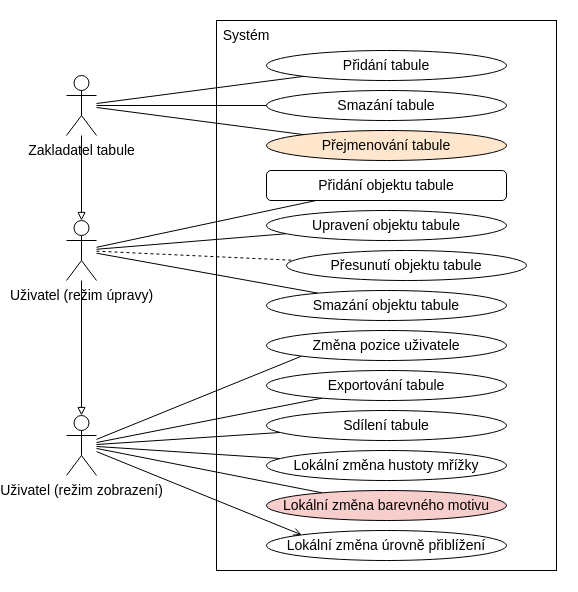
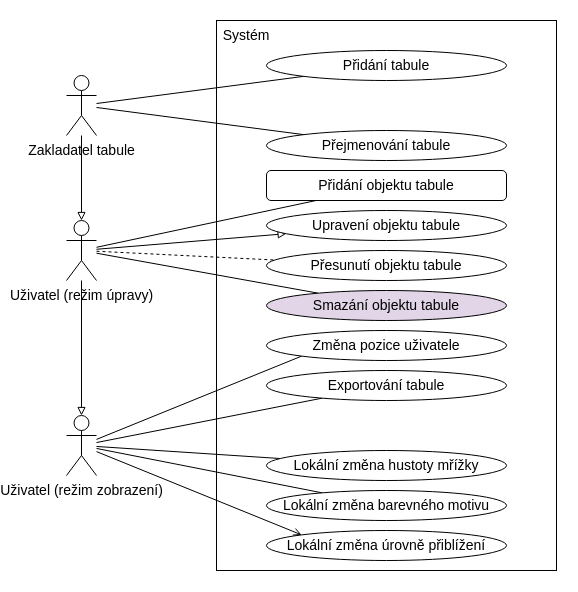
(182, 106) -> none
(387, 106) -> none
(387, 146) -> (387, 146)
(279, 234) -> (276, 235)
(407, 266) -> (387, 266)
(387, 306) -> (387, 306)
(387, 426) -> none
(188, 438) -> none
(387, 506) -> (387, 506)
